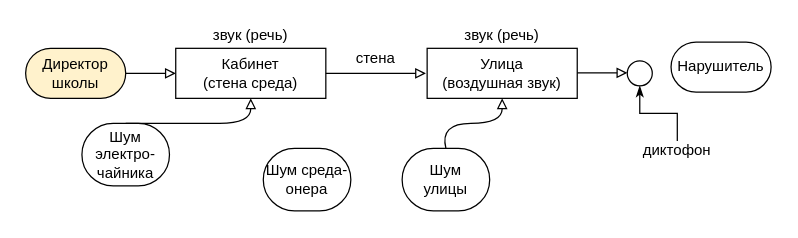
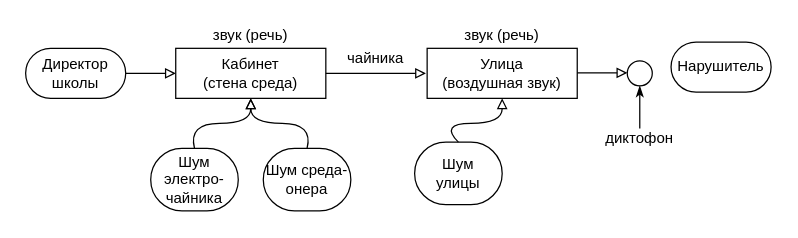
(376, 58) -> (376, 58)
(76, 73) -> (76, 73)
none -> (288, 123)
(677, 151) -> (639, 138)
(126, 154) -> (194, 179)
(446, 179) -> (458, 173)
